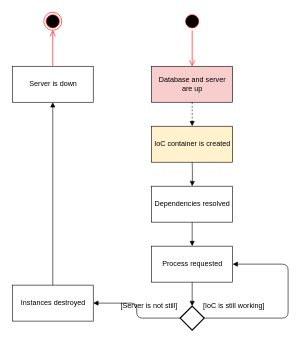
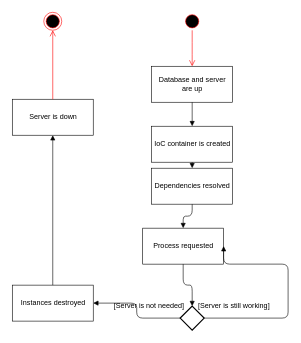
(53, 84) -> (53, 117)
(192, 84) -> (192, 84)
(192, 111) -> (192, 111)
(192, 144) -> (192, 144)
(192, 204) -> (192, 186)
(192, 264) -> (183, 246)
(150, 306) -> (150, 306)
(234, 306) -> (234, 306)
